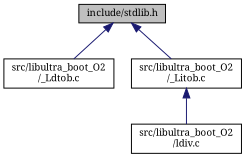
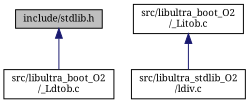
(155, 44) -> none
(186, 139) -> (188, 84)
